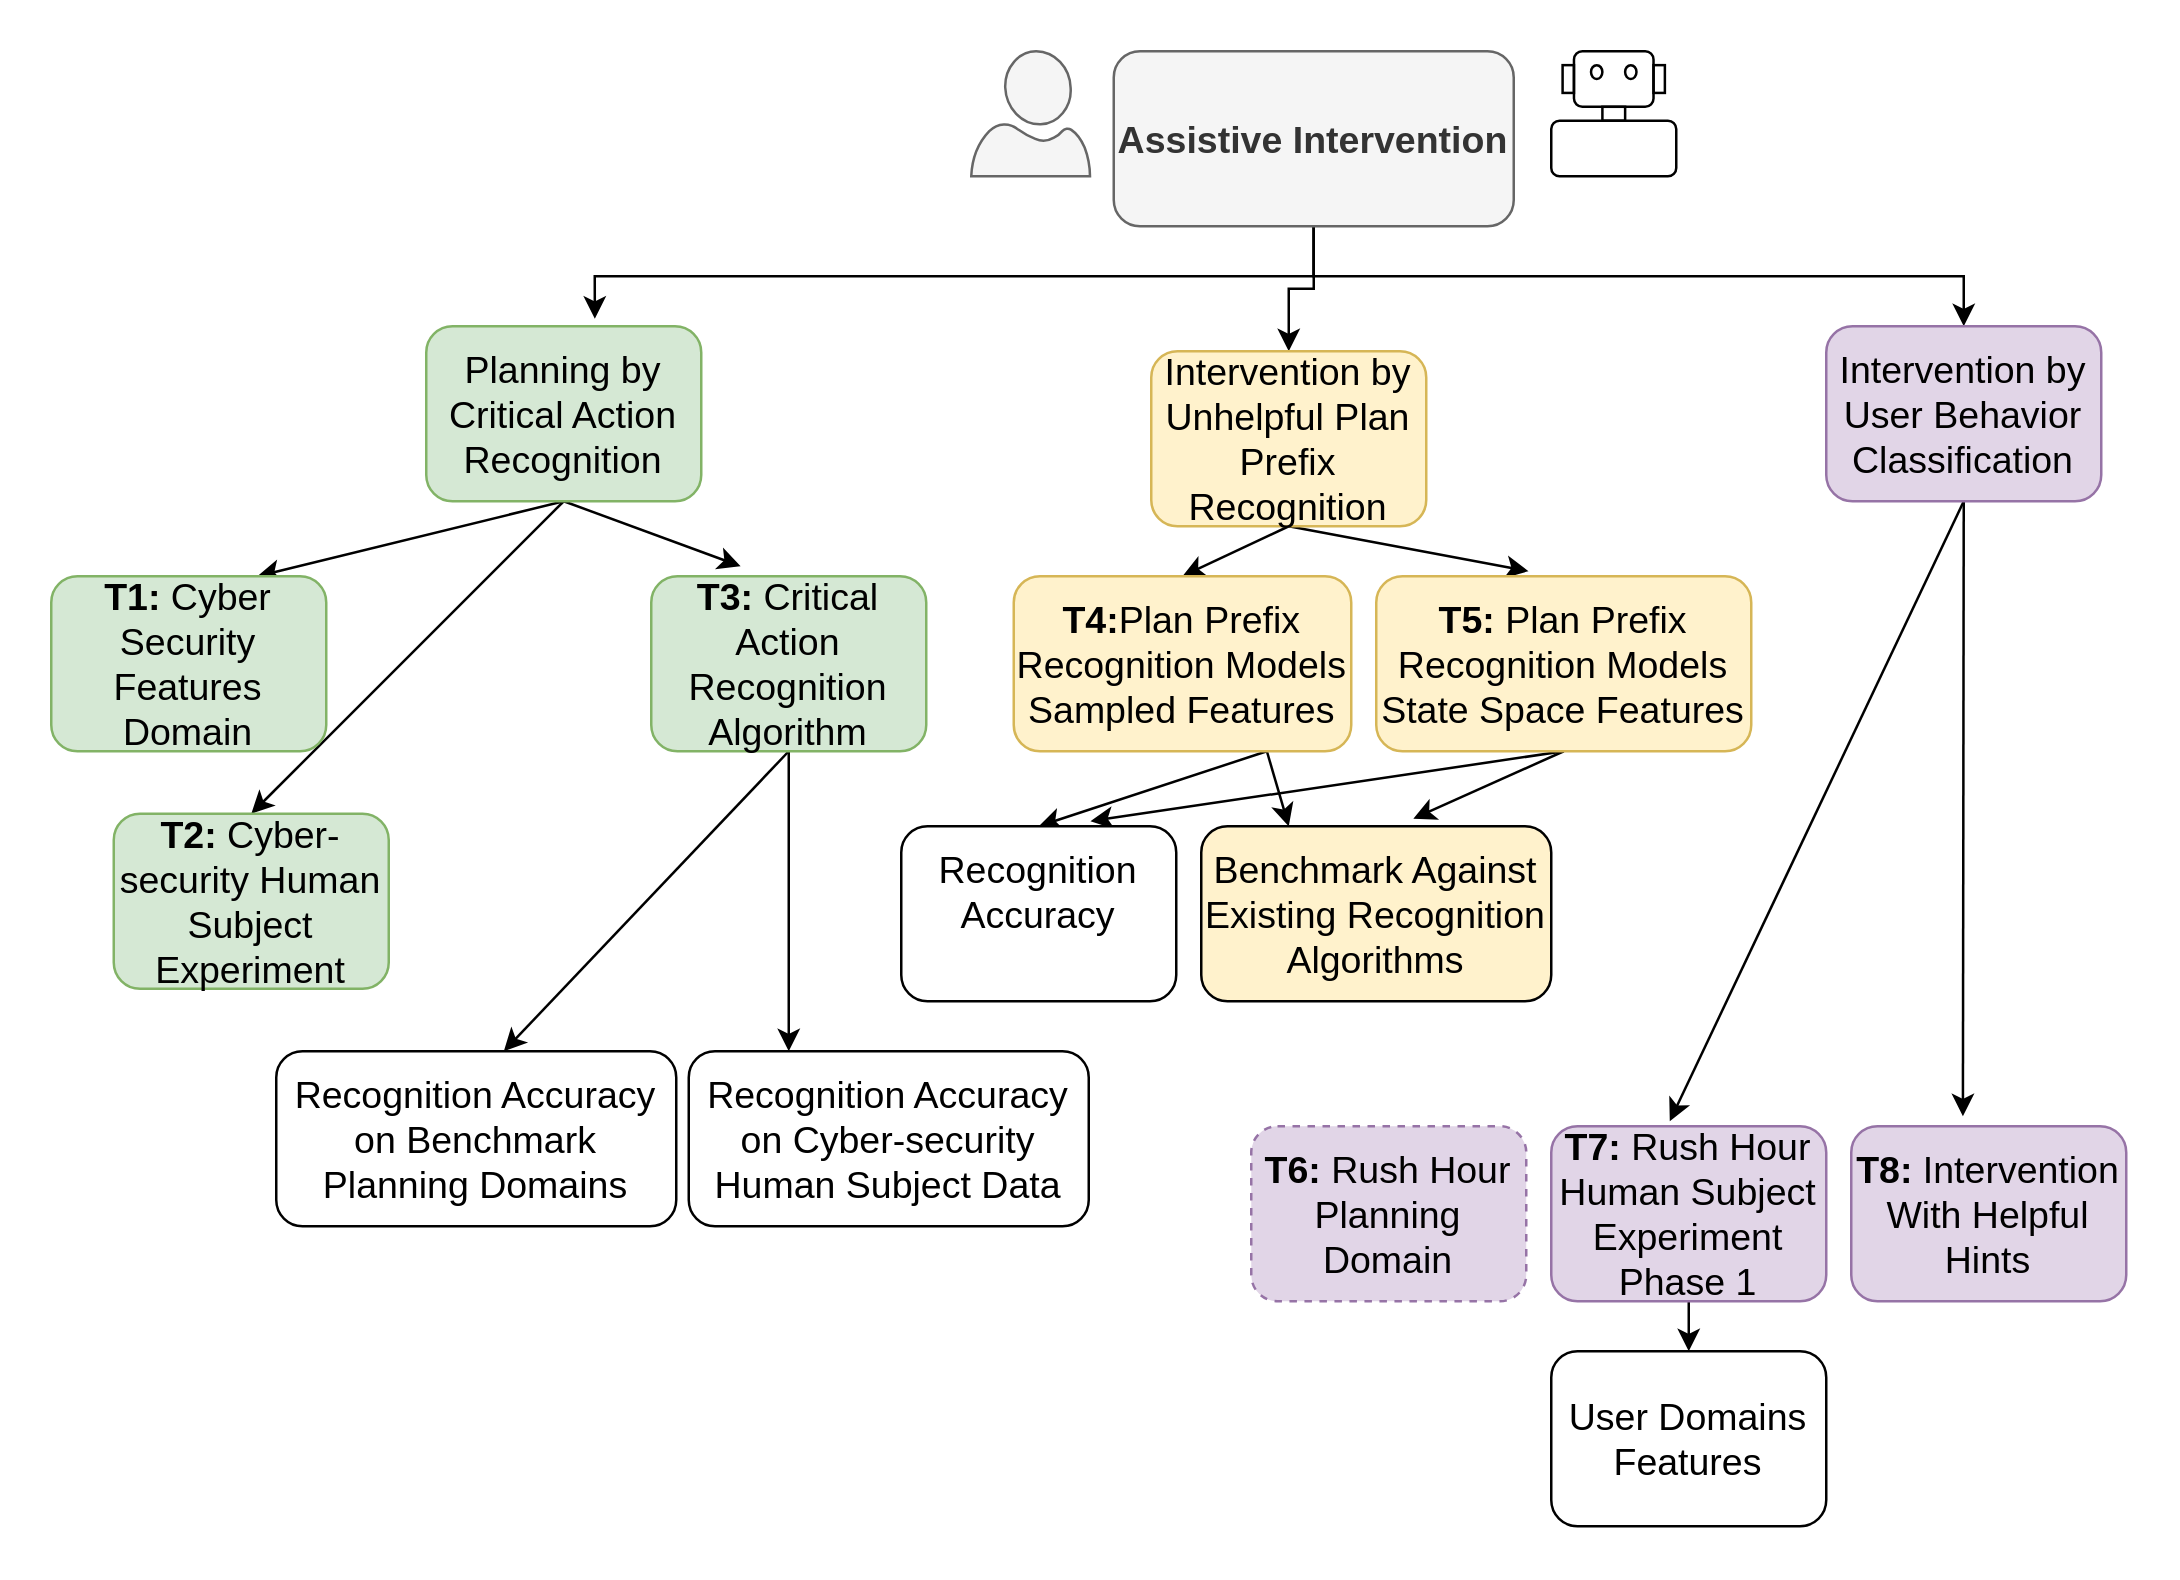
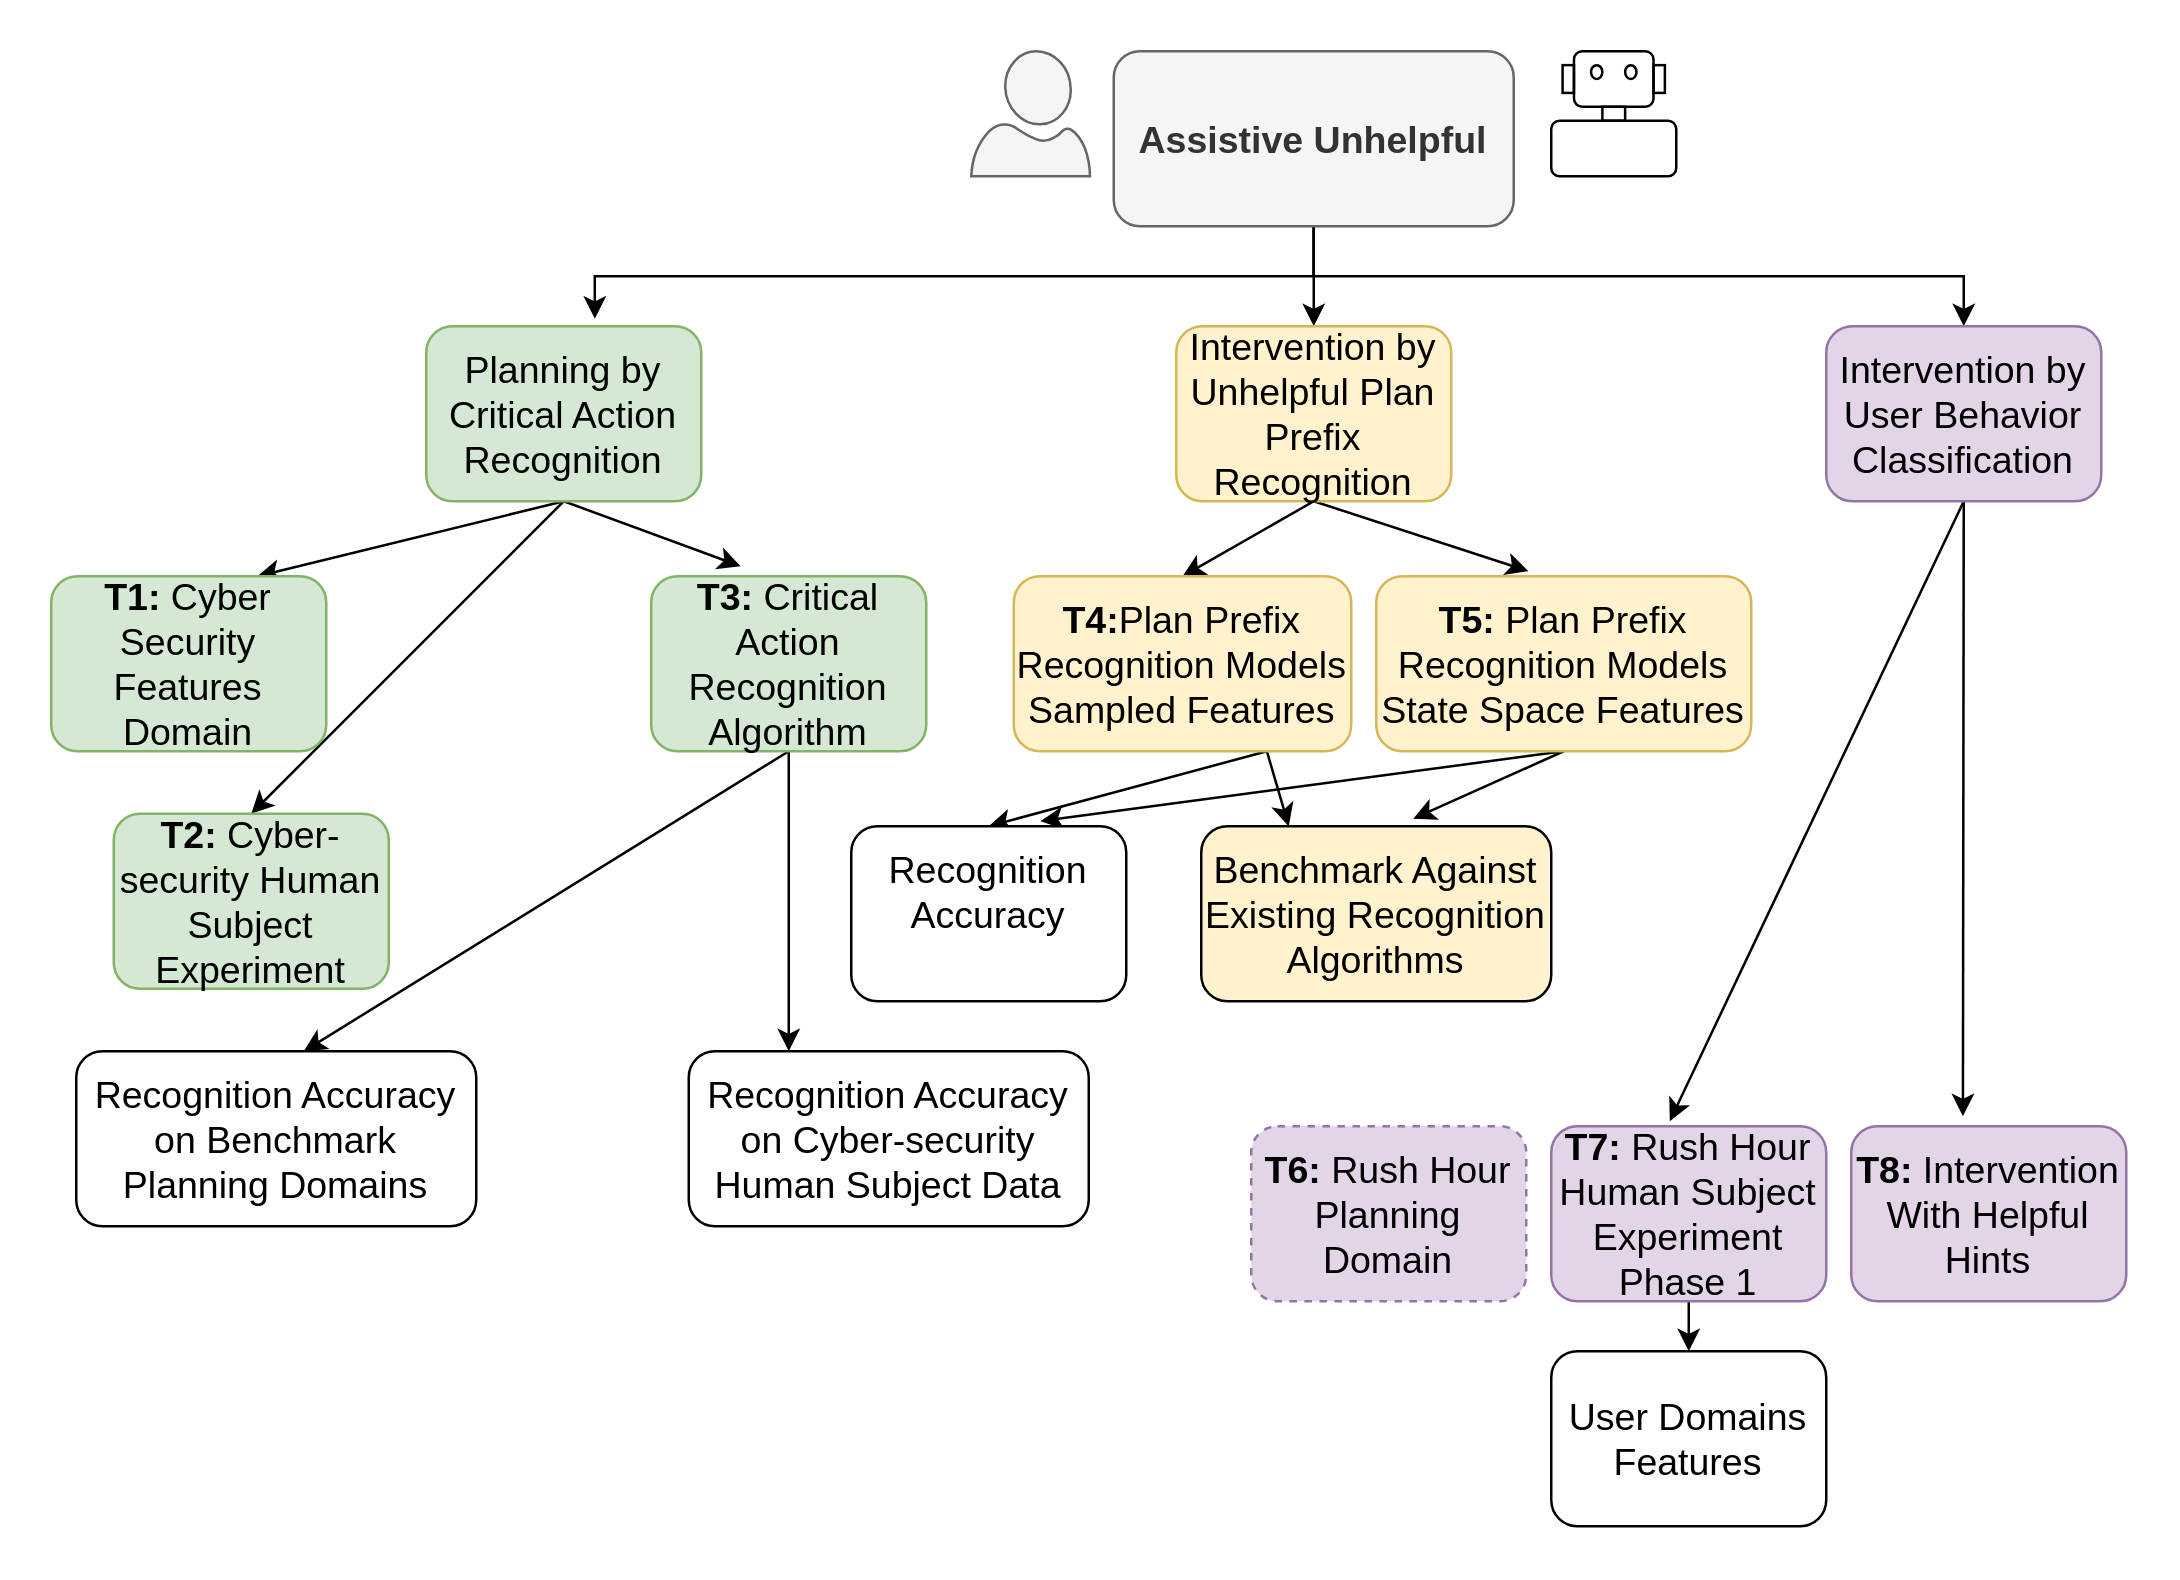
(1314, 139) -> (1314, 139)
(1289, 439) -> (1314, 414)
(1039, 914) -> (989, 914)
(476, 1139) -> (276, 1139)
